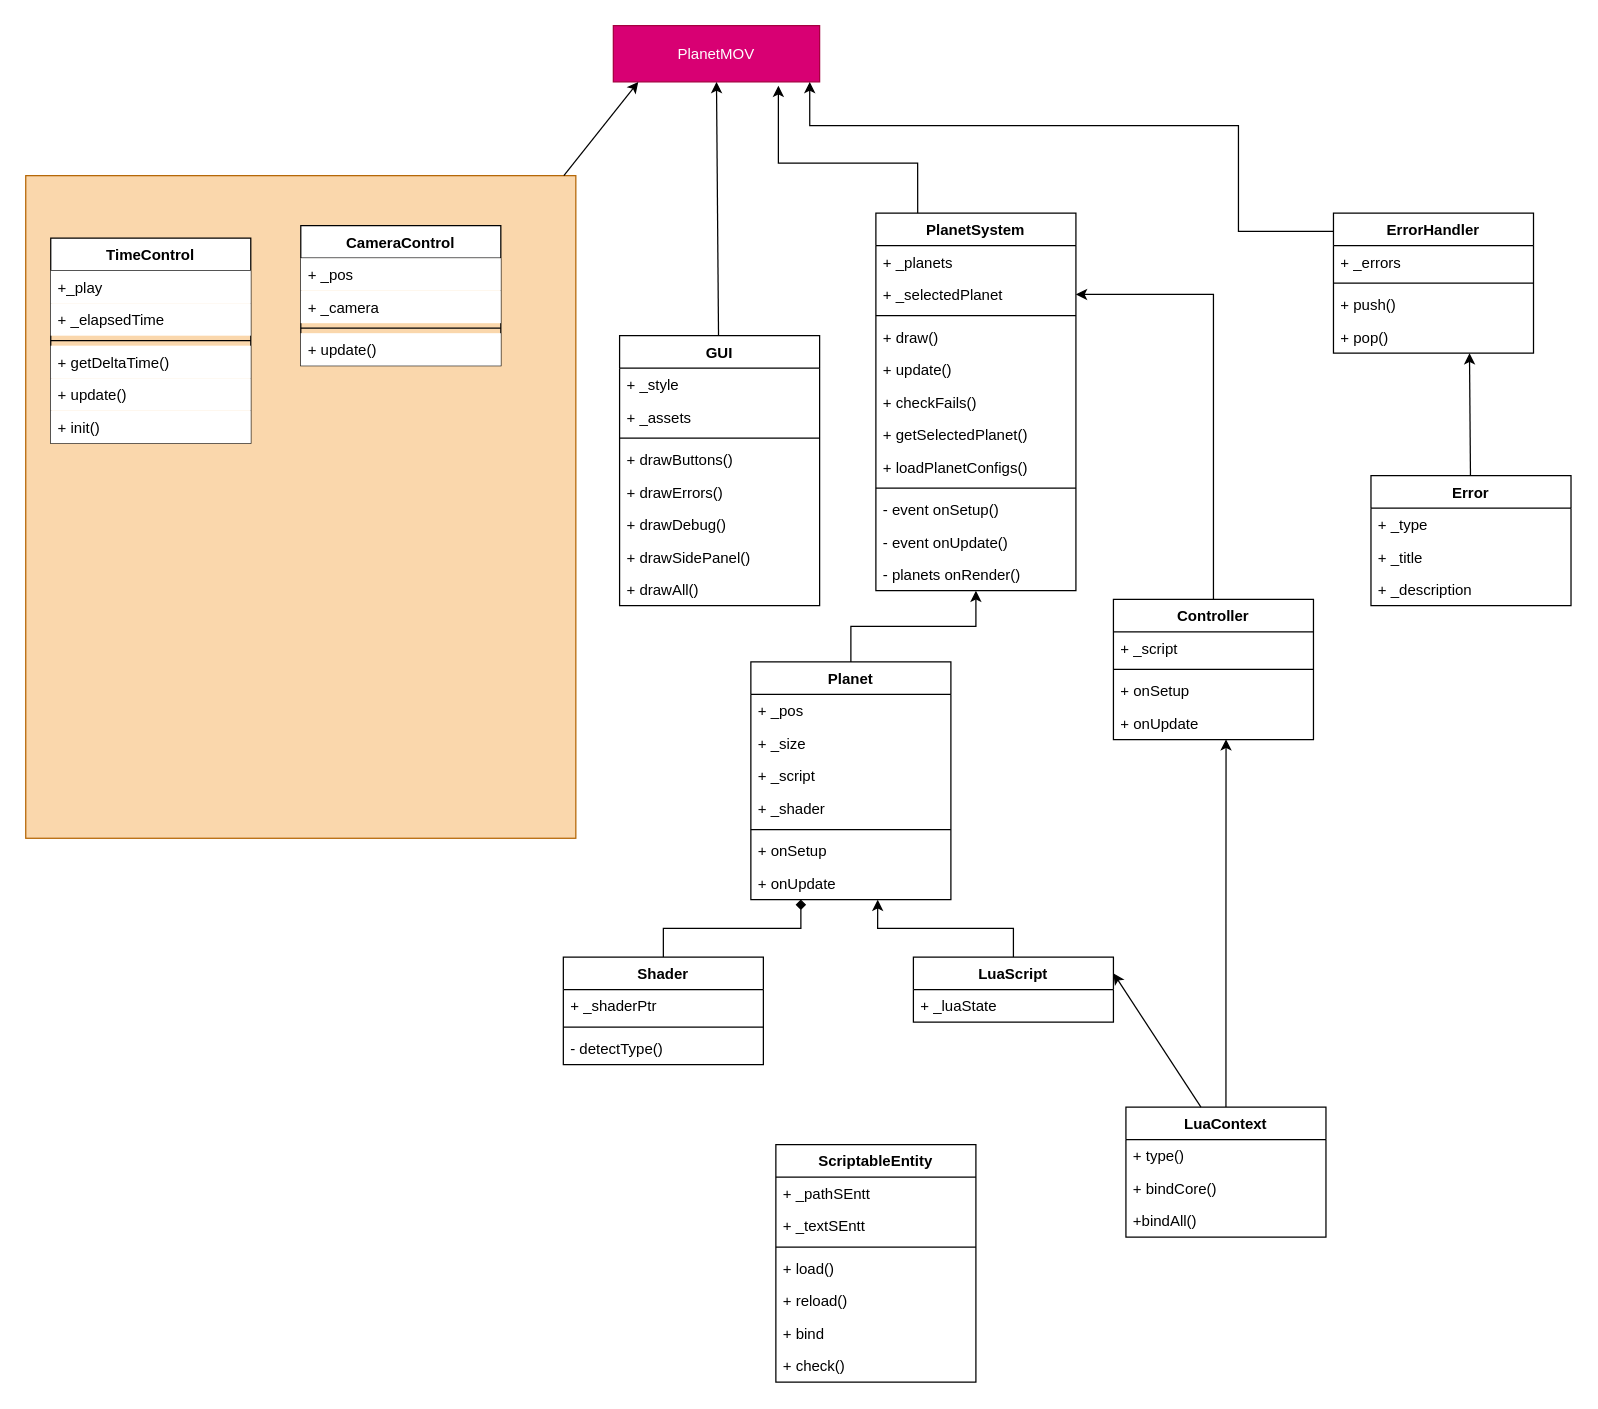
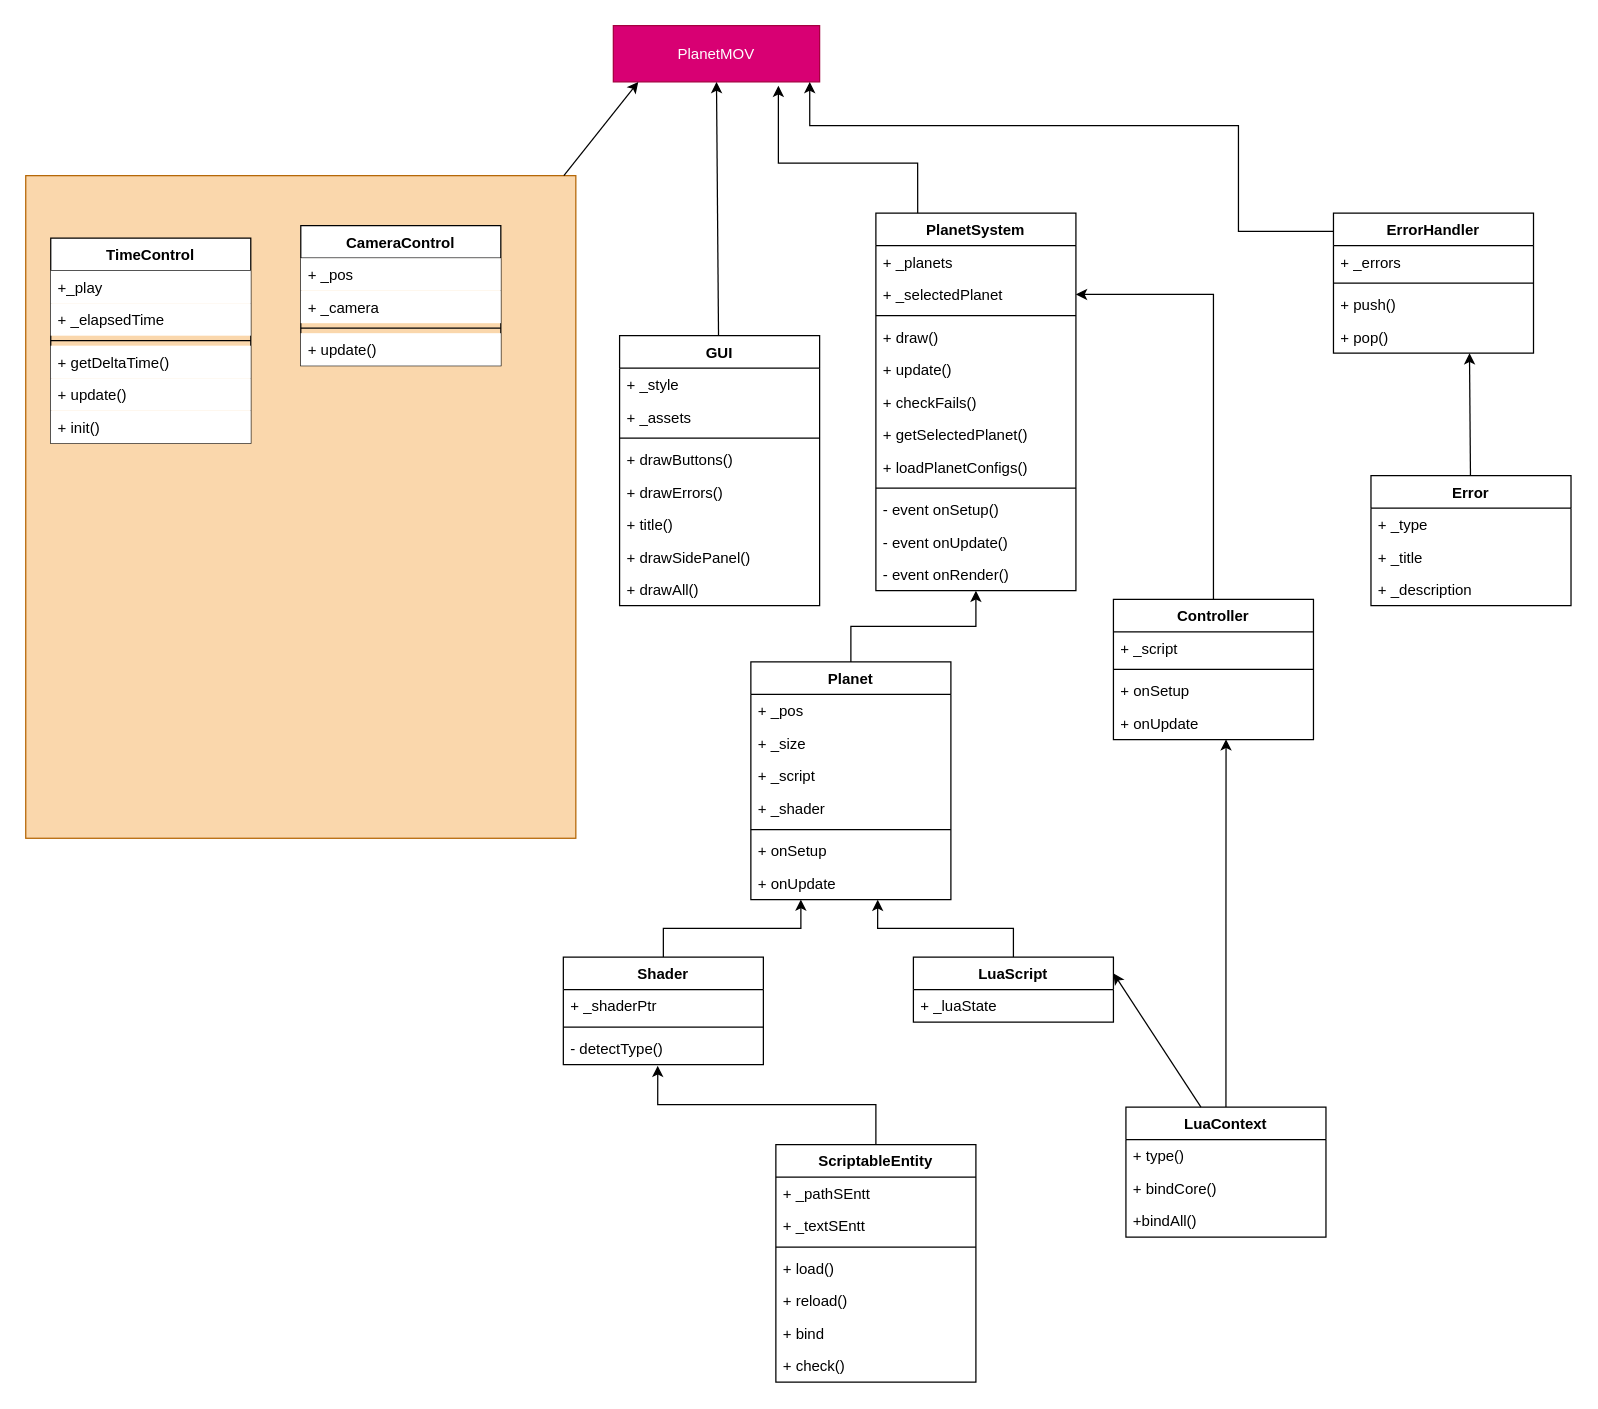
(679, 525) -> (658, 525)
(961, 575) -> (954, 575)
(801, 910) -> (801, 909)
none -> (772, 1104)
